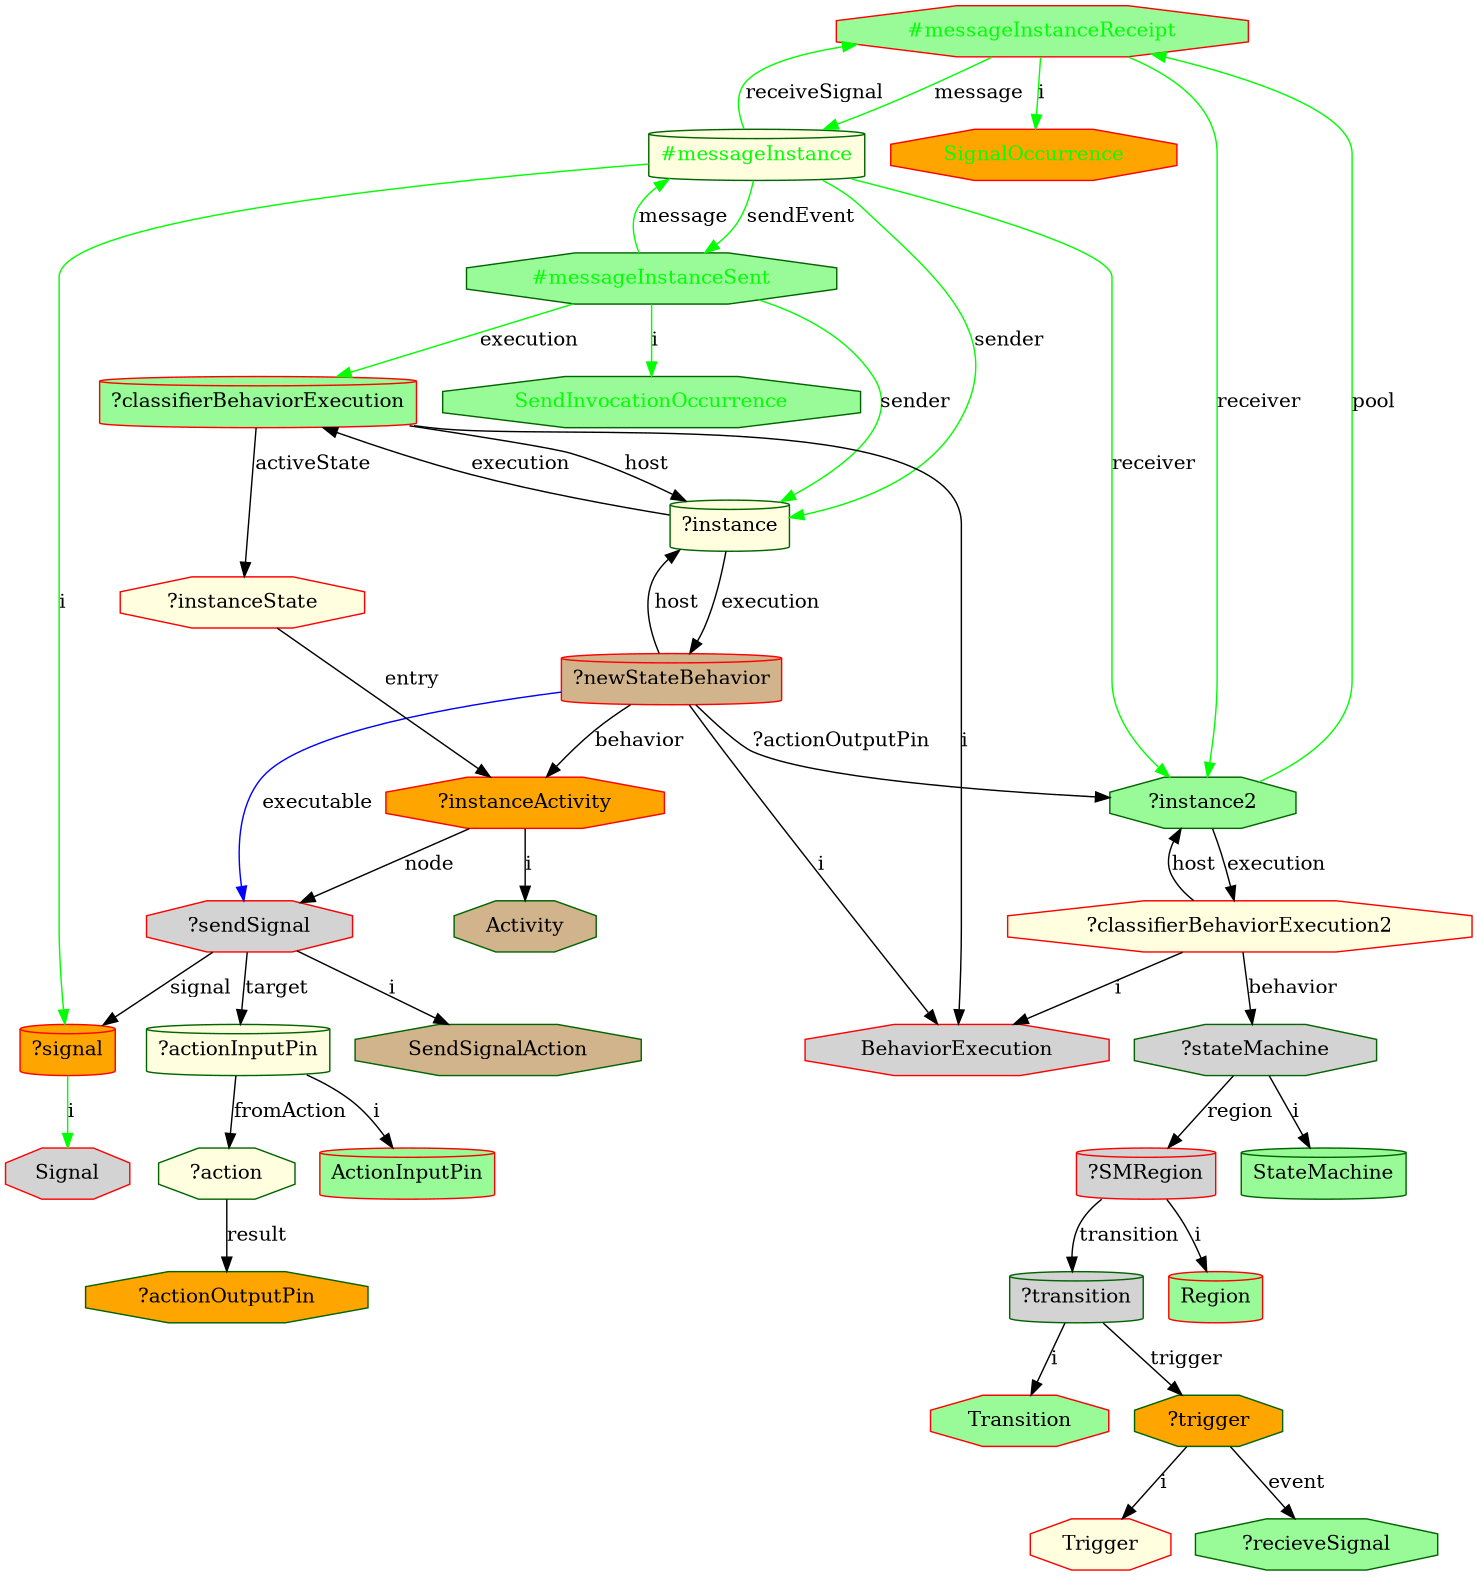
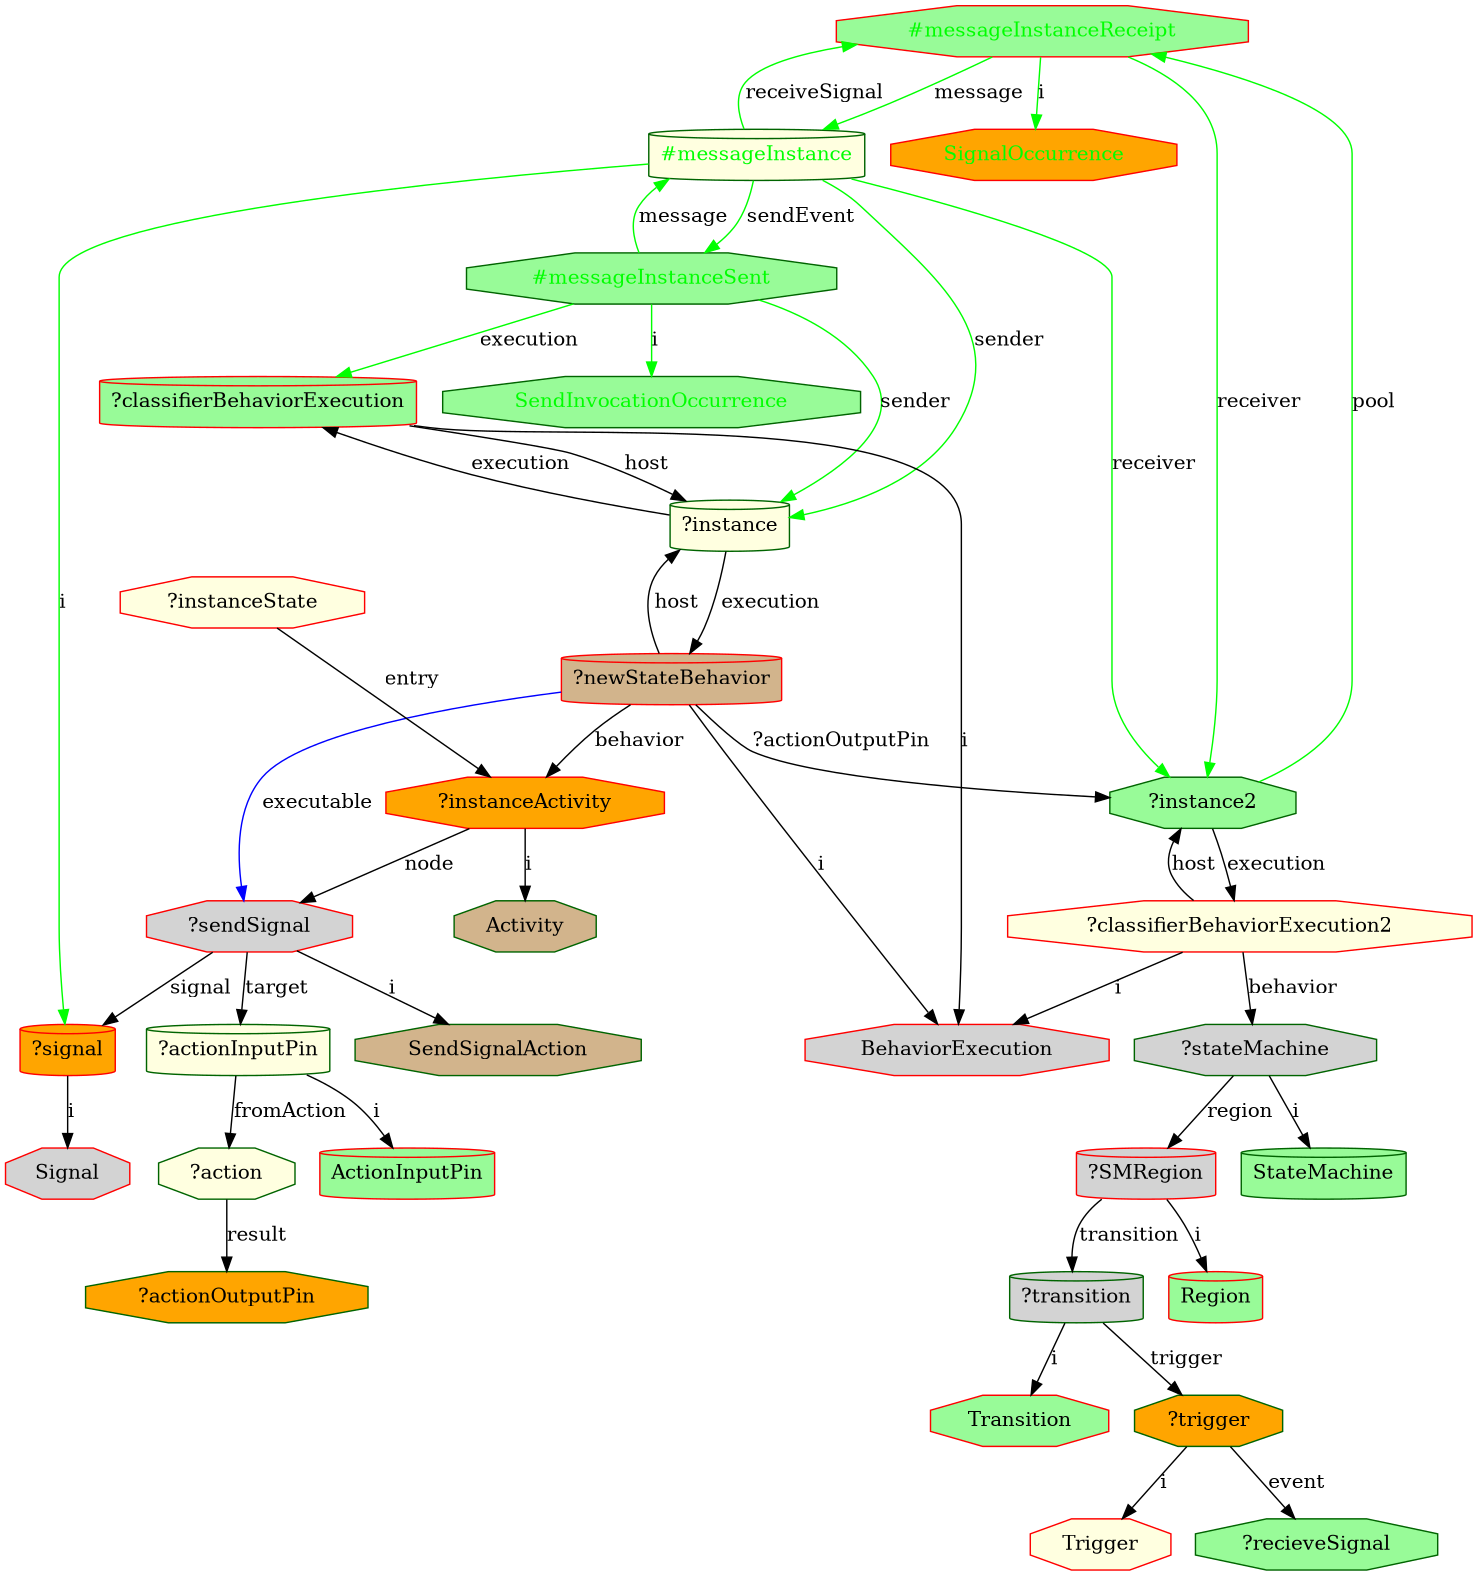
(251, 495) -> none
(68, 1105) -> (68, 1105)
